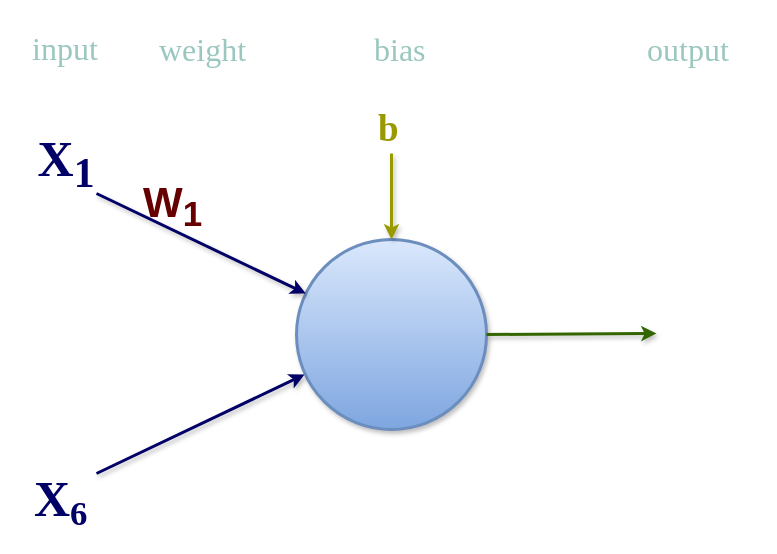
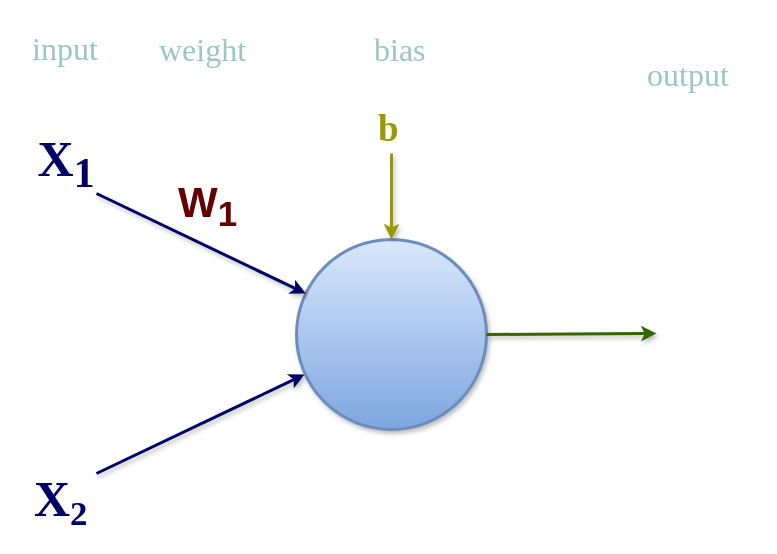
(701, 49) -> (701, 74)
(177, 199) -> (212, 199)
(63, 500) -> (63, 500)
